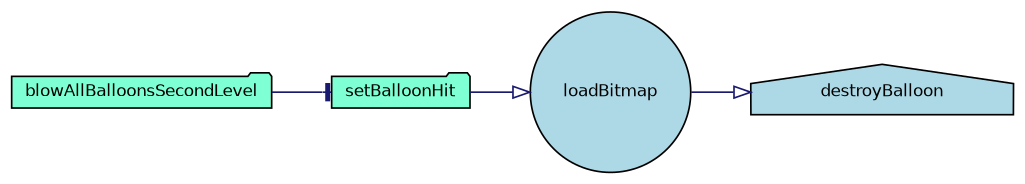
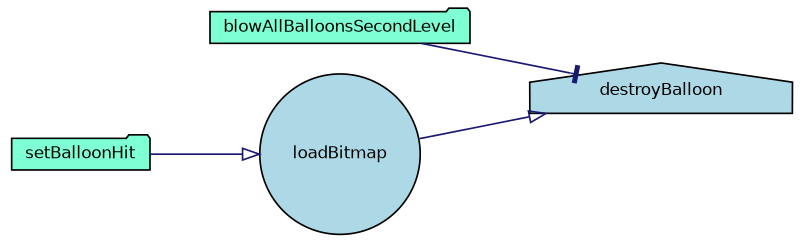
(297, 92) -> (496, 58)
